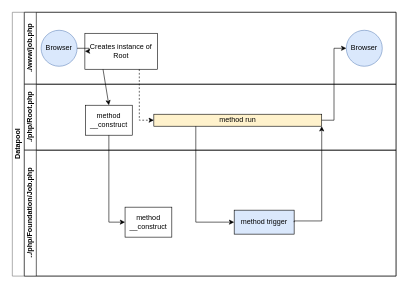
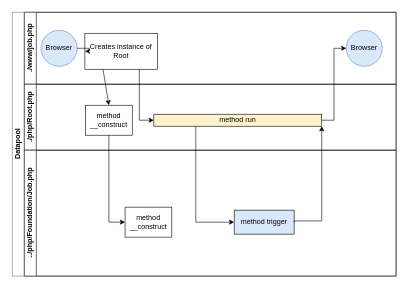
(139, 99) -> (139, 99)
